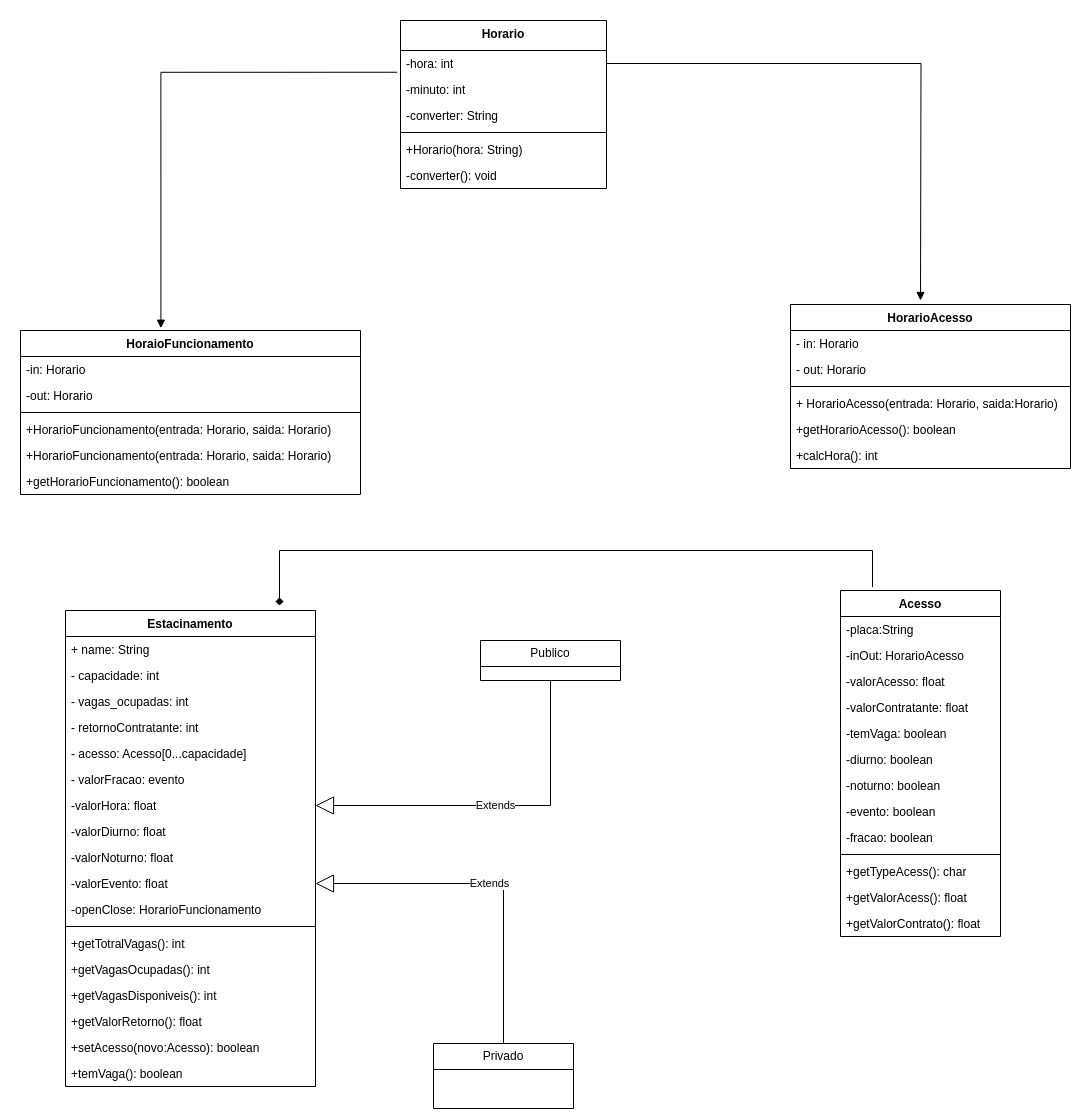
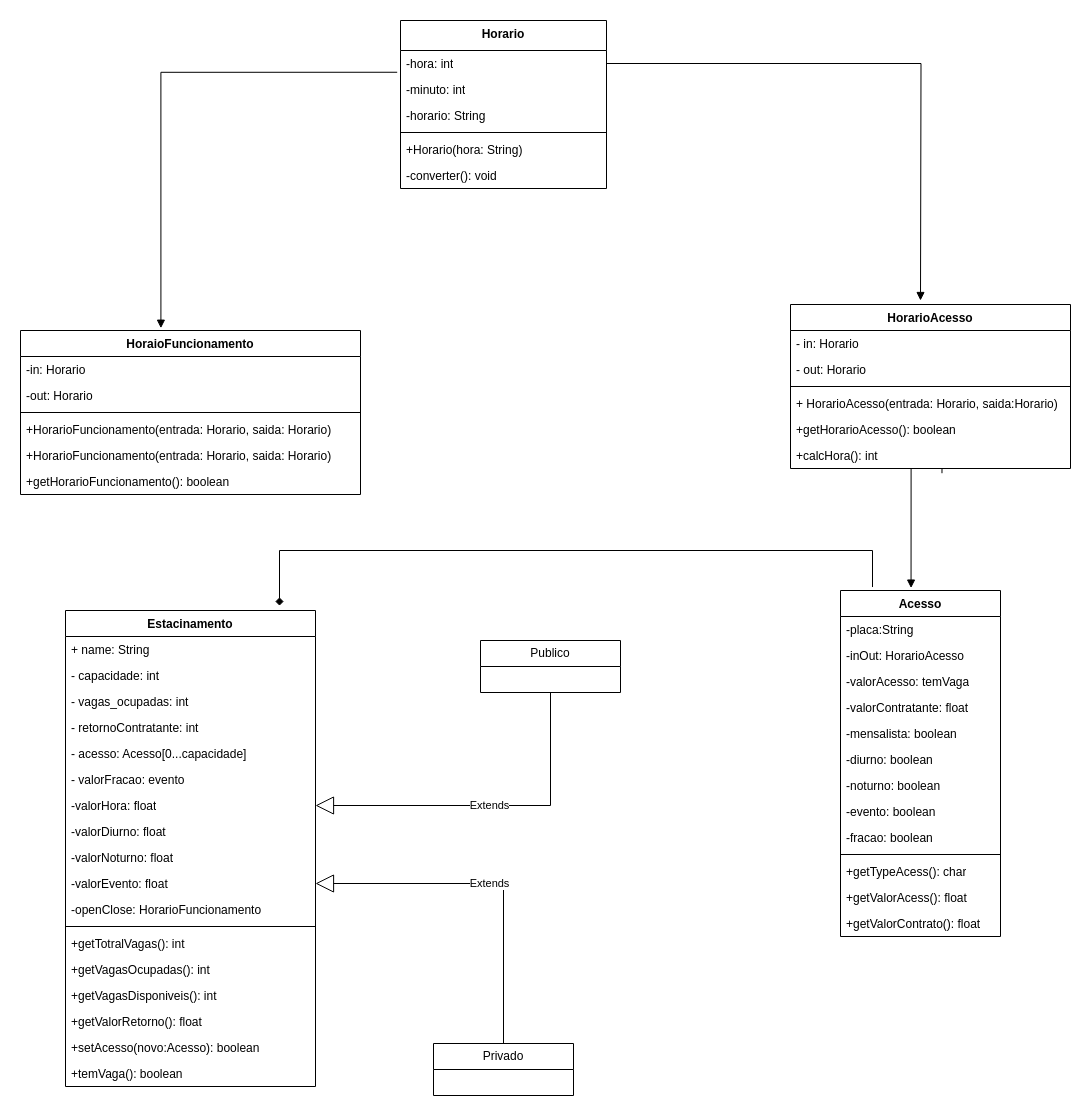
(462, 117) -> (454, 117)
none -> (911, 525)
(551, 661) -> (551, 667)
(904, 683) -> (912, 683)
(899, 735) -> (906, 735)
(504, 1076) -> (504, 1070)
